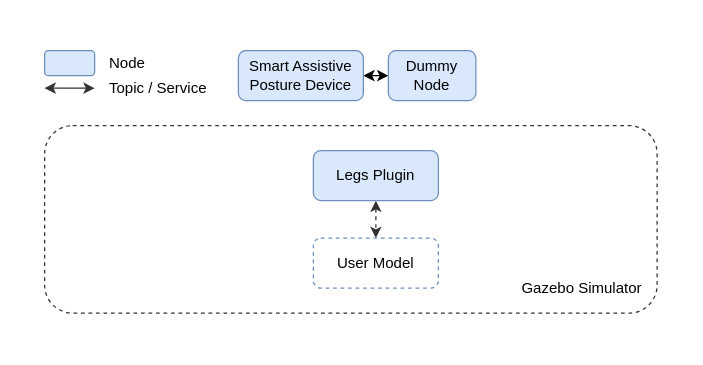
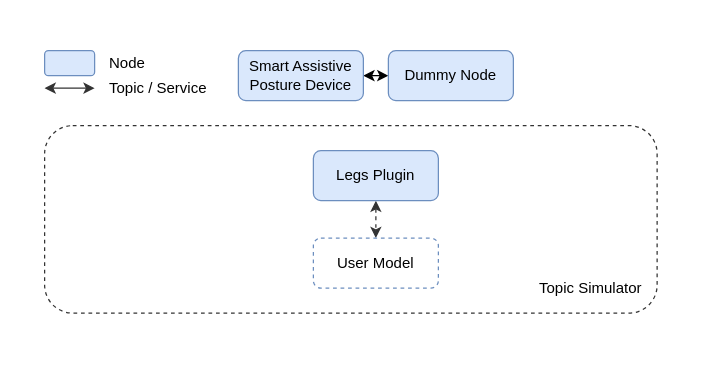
(432, 76) -> (451, 76)
(581, 288) -> (587, 288)
